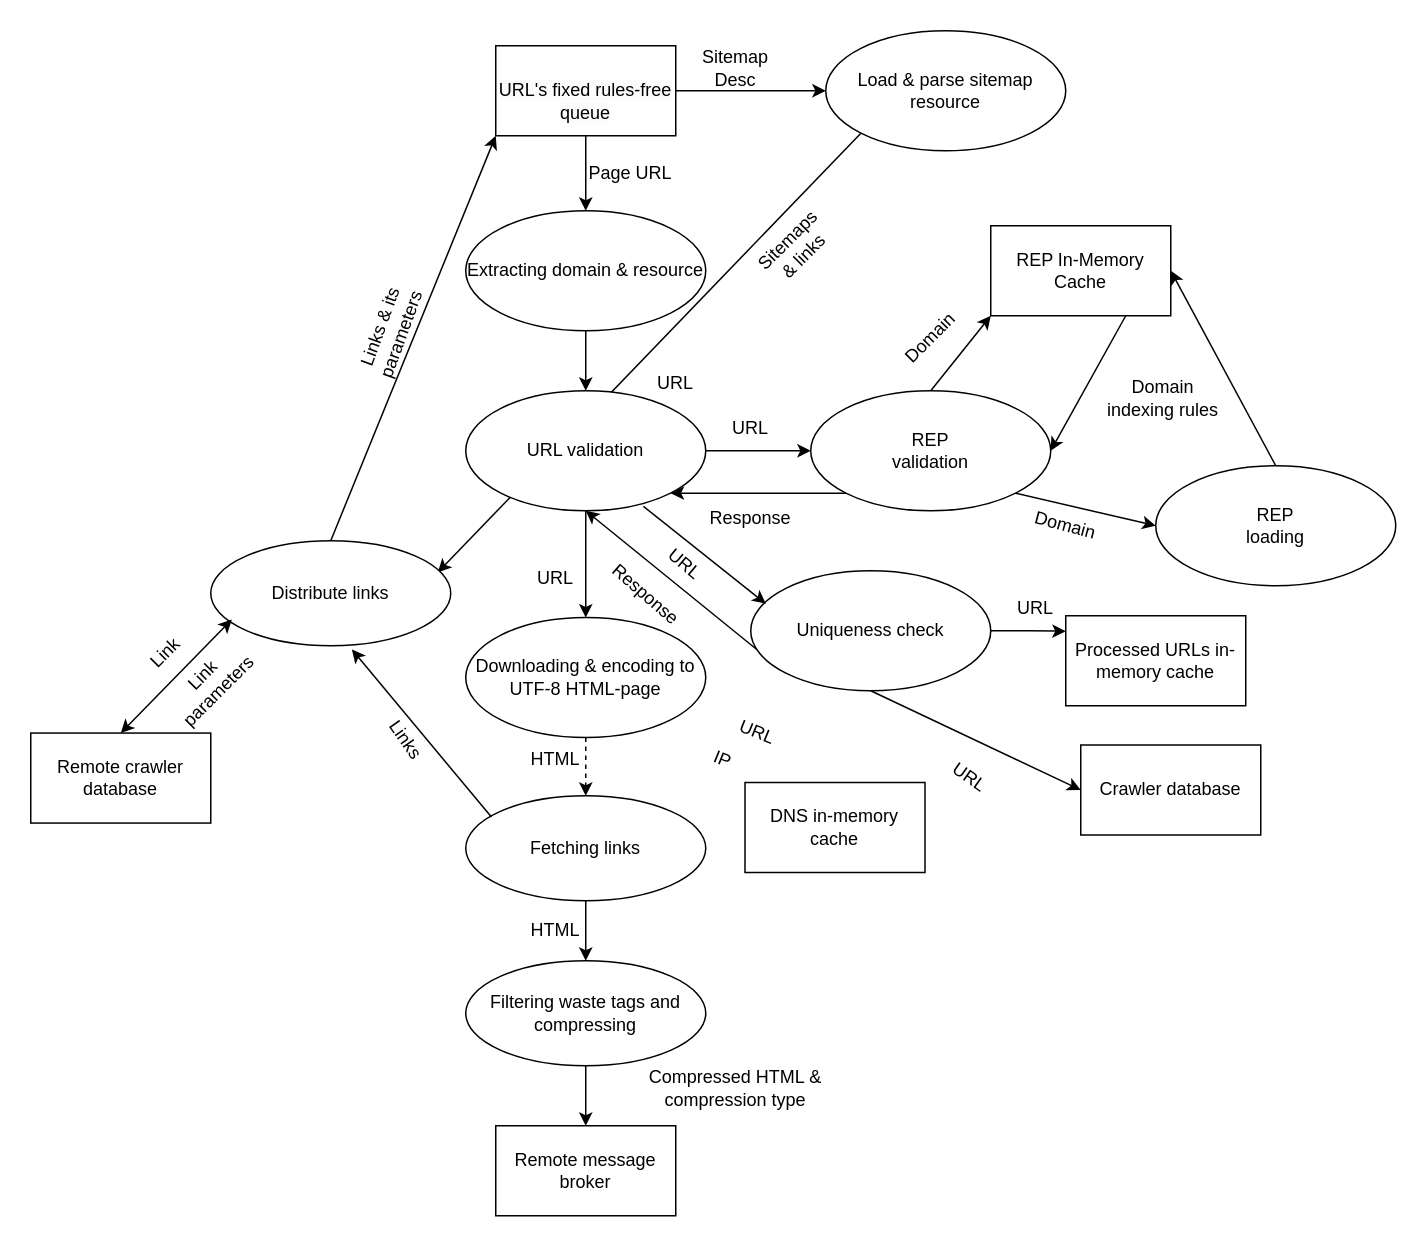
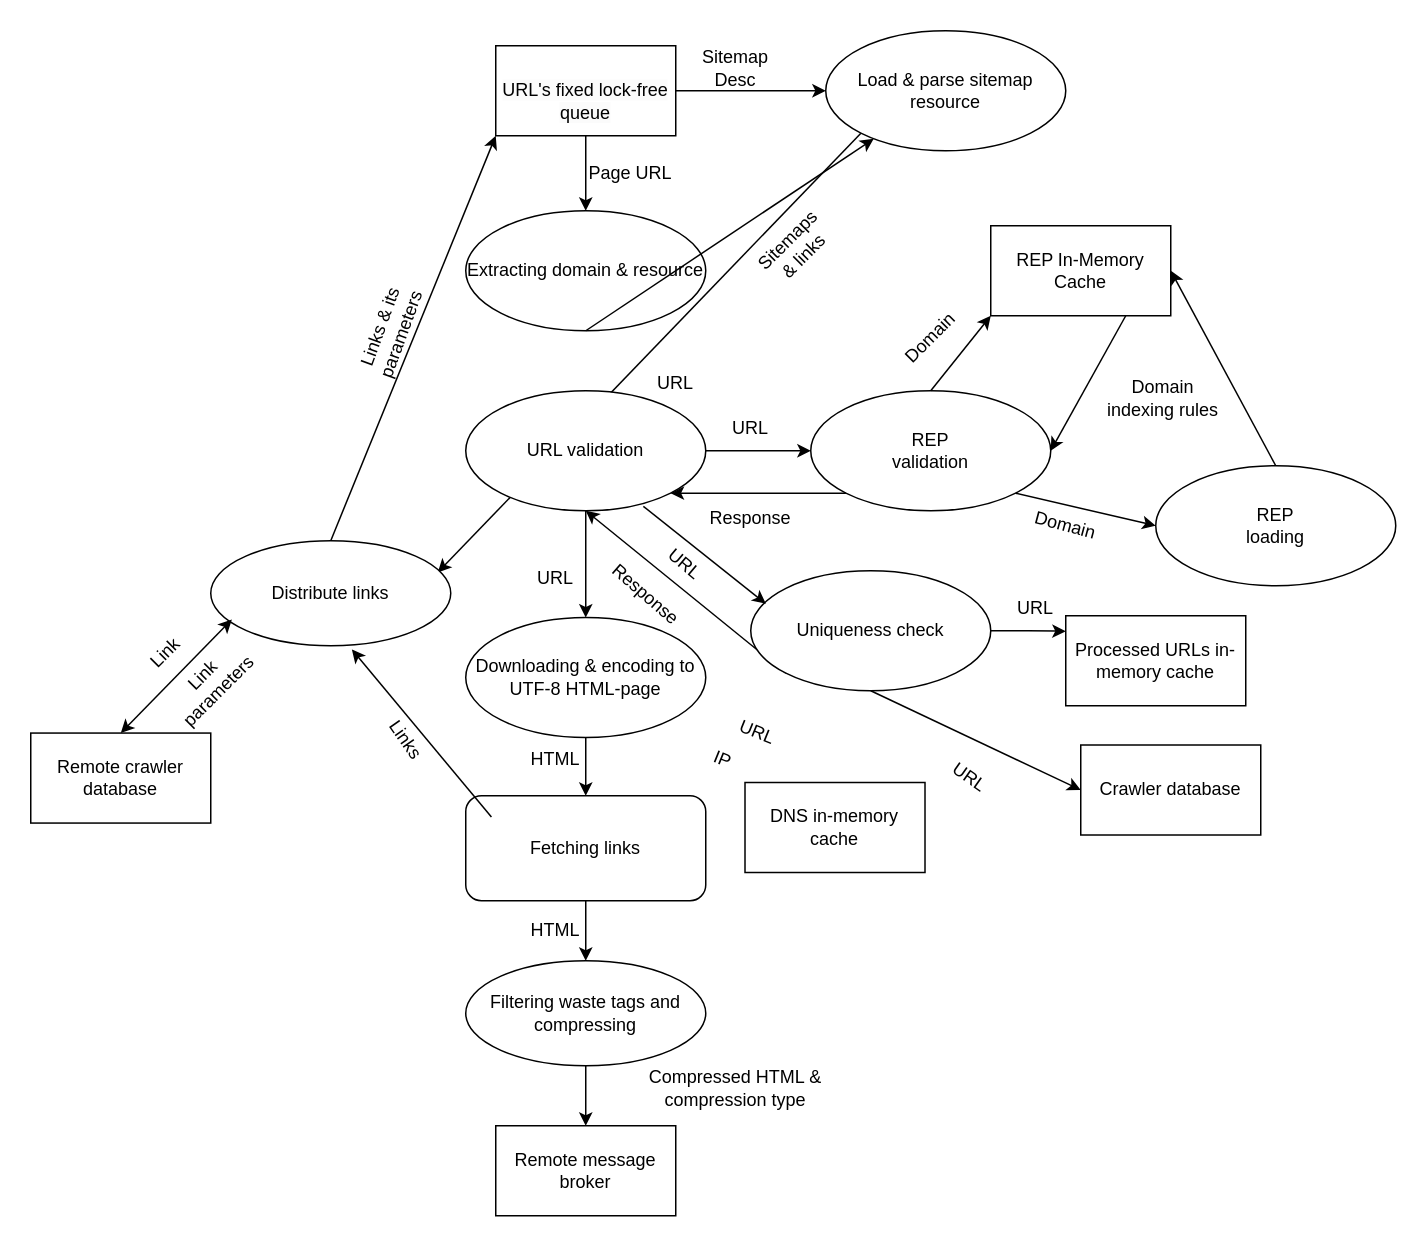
(586, 91) -> (586, 91)
(586, 356) -> (700, 255)
(586, 761) -> (586, 761)
(586, 848) -> (586, 848)
